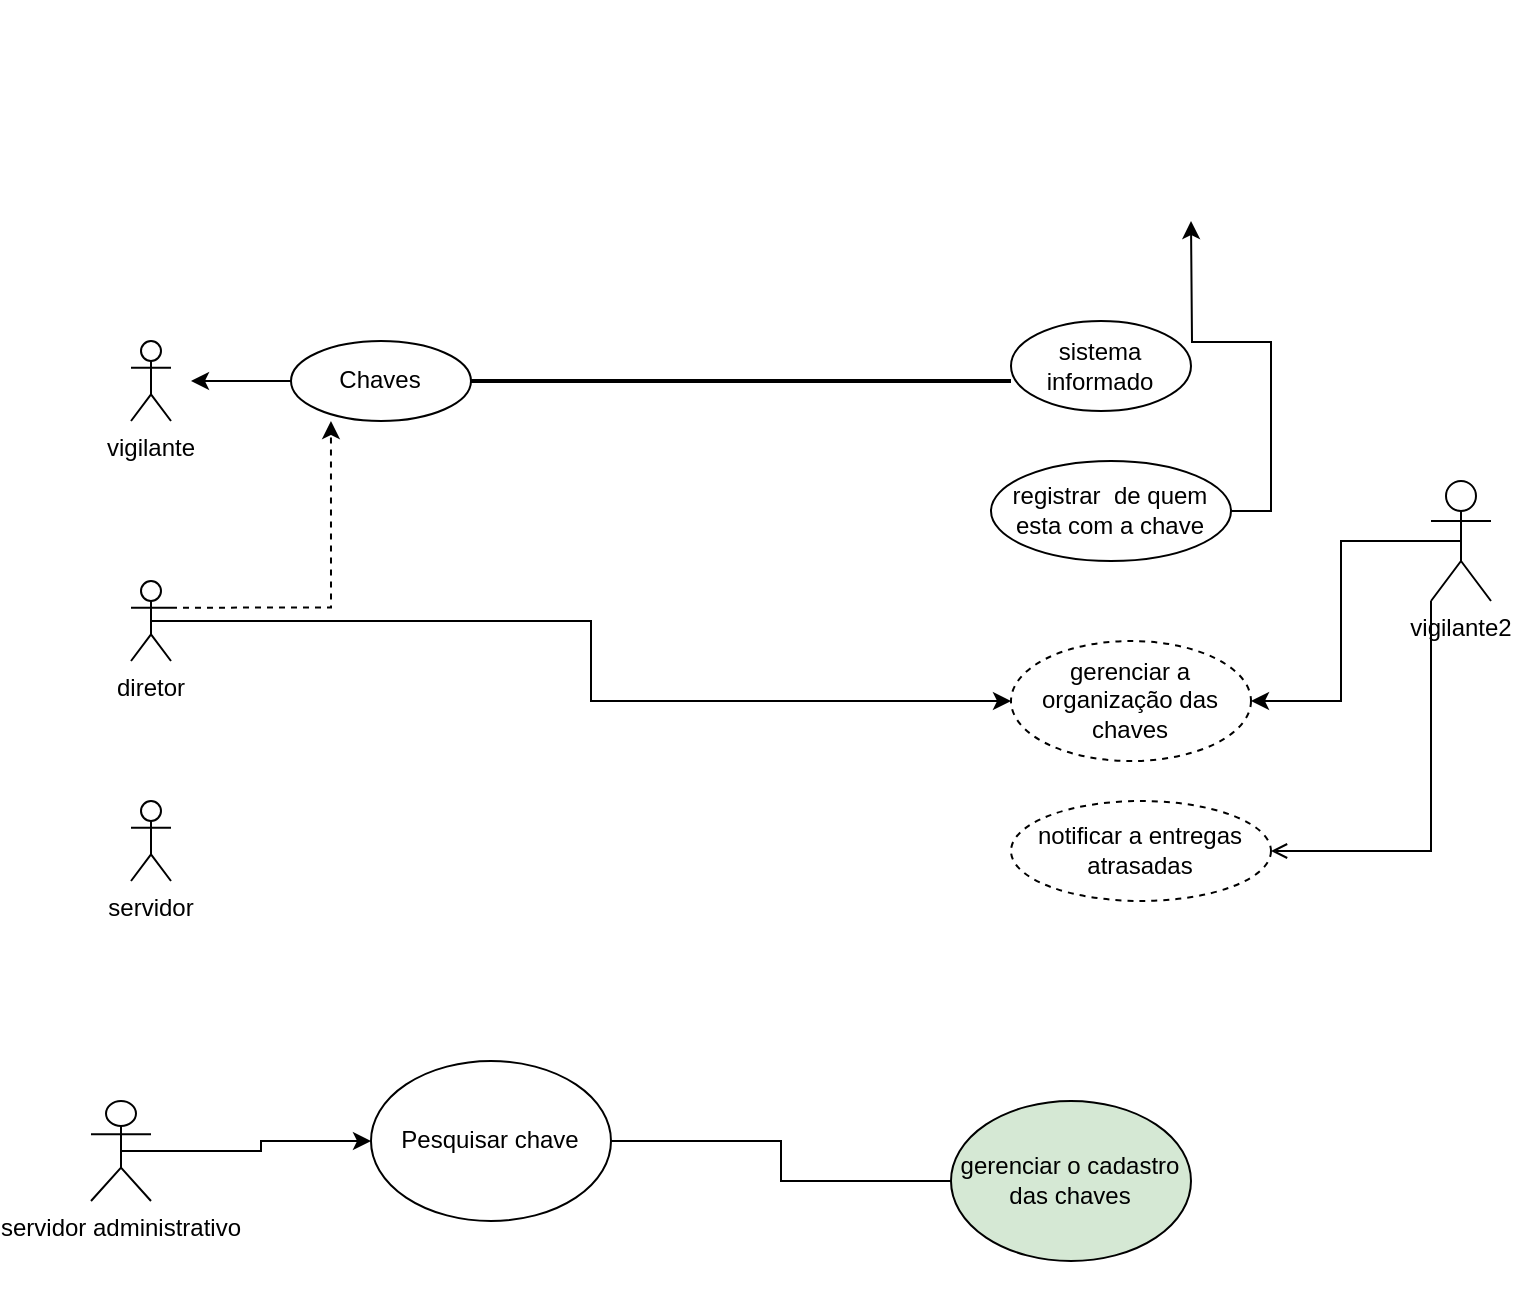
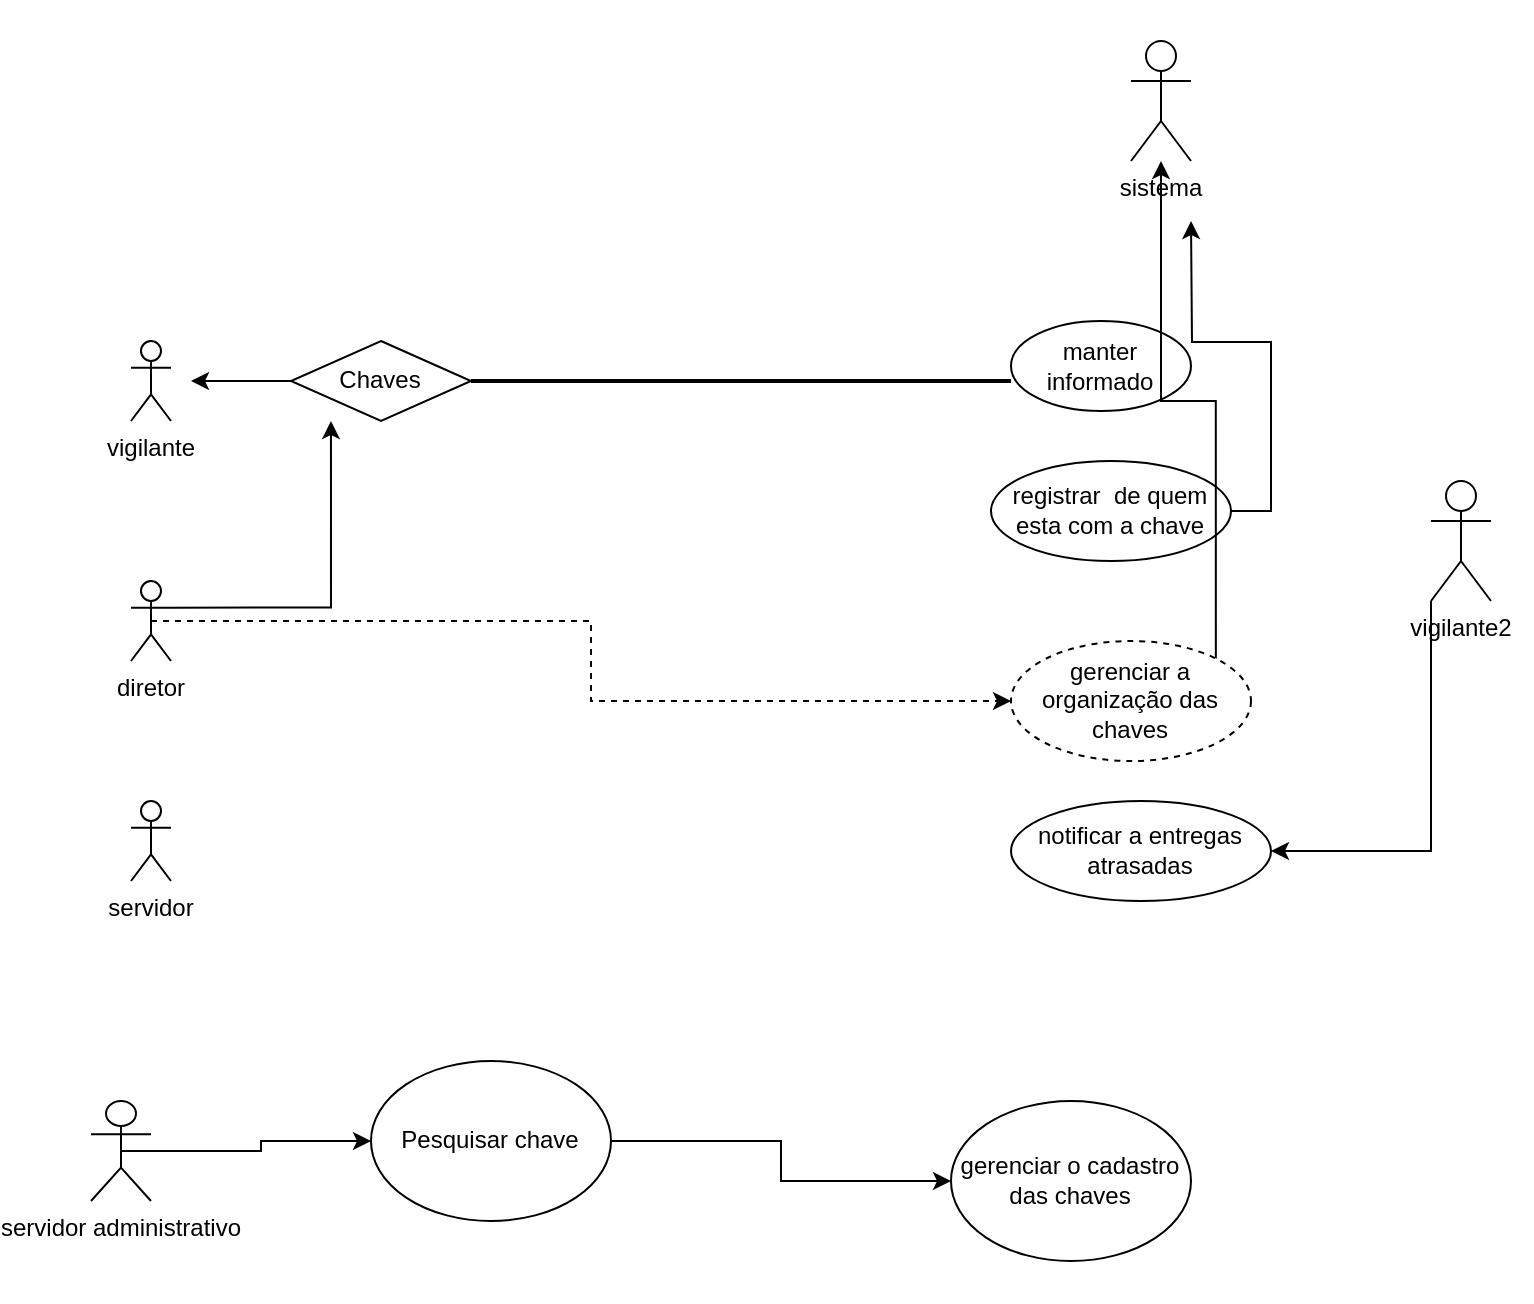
none -> (1161, 101)
(1101, 367) -> (1101, 367)
(381, 381) -> (381, 381)
none -> (1204, 401)
(331, 600) -> (331, 600)
(1341, 601) -> none
(591, 650) -> (591, 650)
(1141, 851) -> (1141, 851)
(1283, 851) -> (1286, 851)
(941, 1181) -> (936, 1181)
(1071, 1181) -> (1071, 1181)
